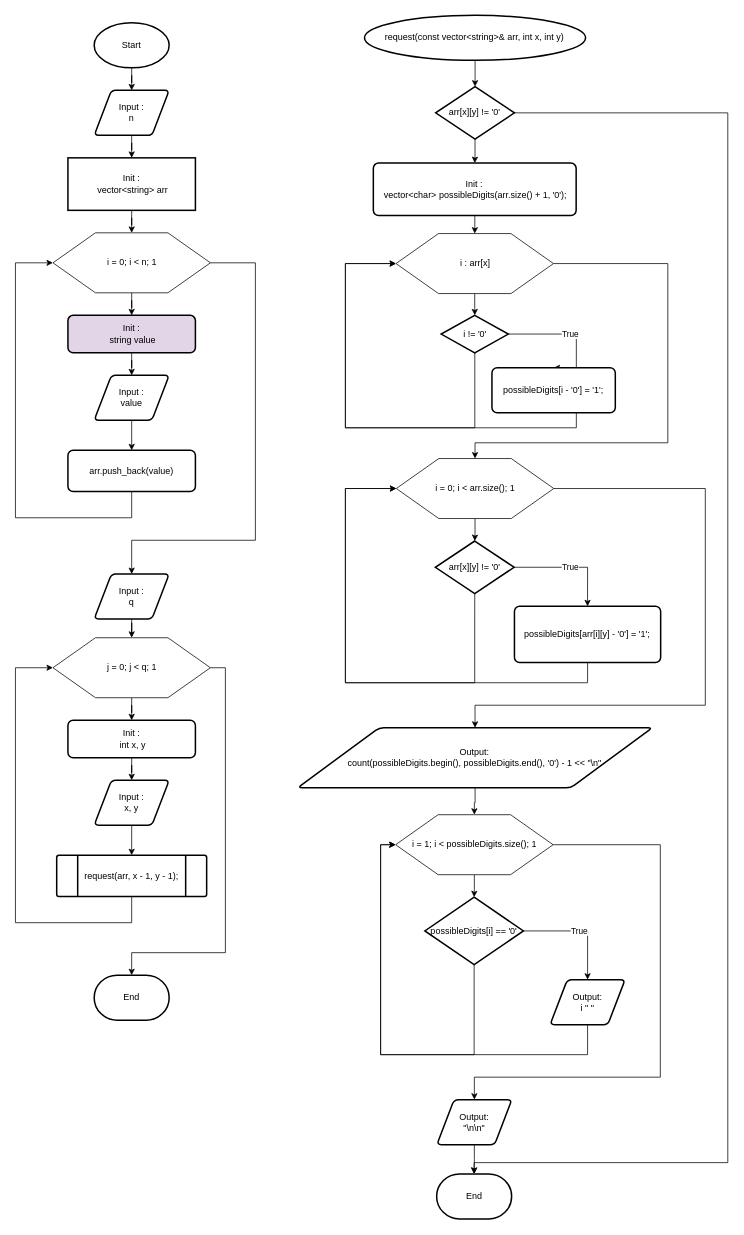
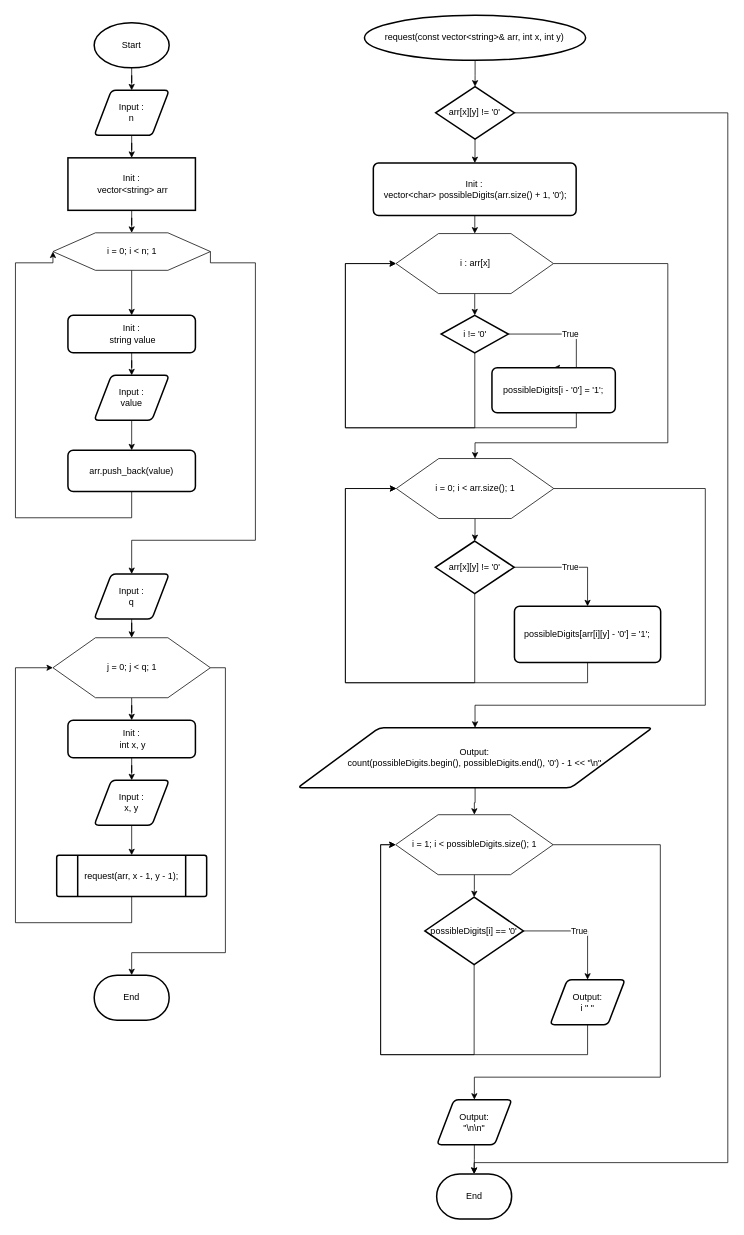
(132, 263) -> (132, 252)
(132, 334) -> (132, 334)
